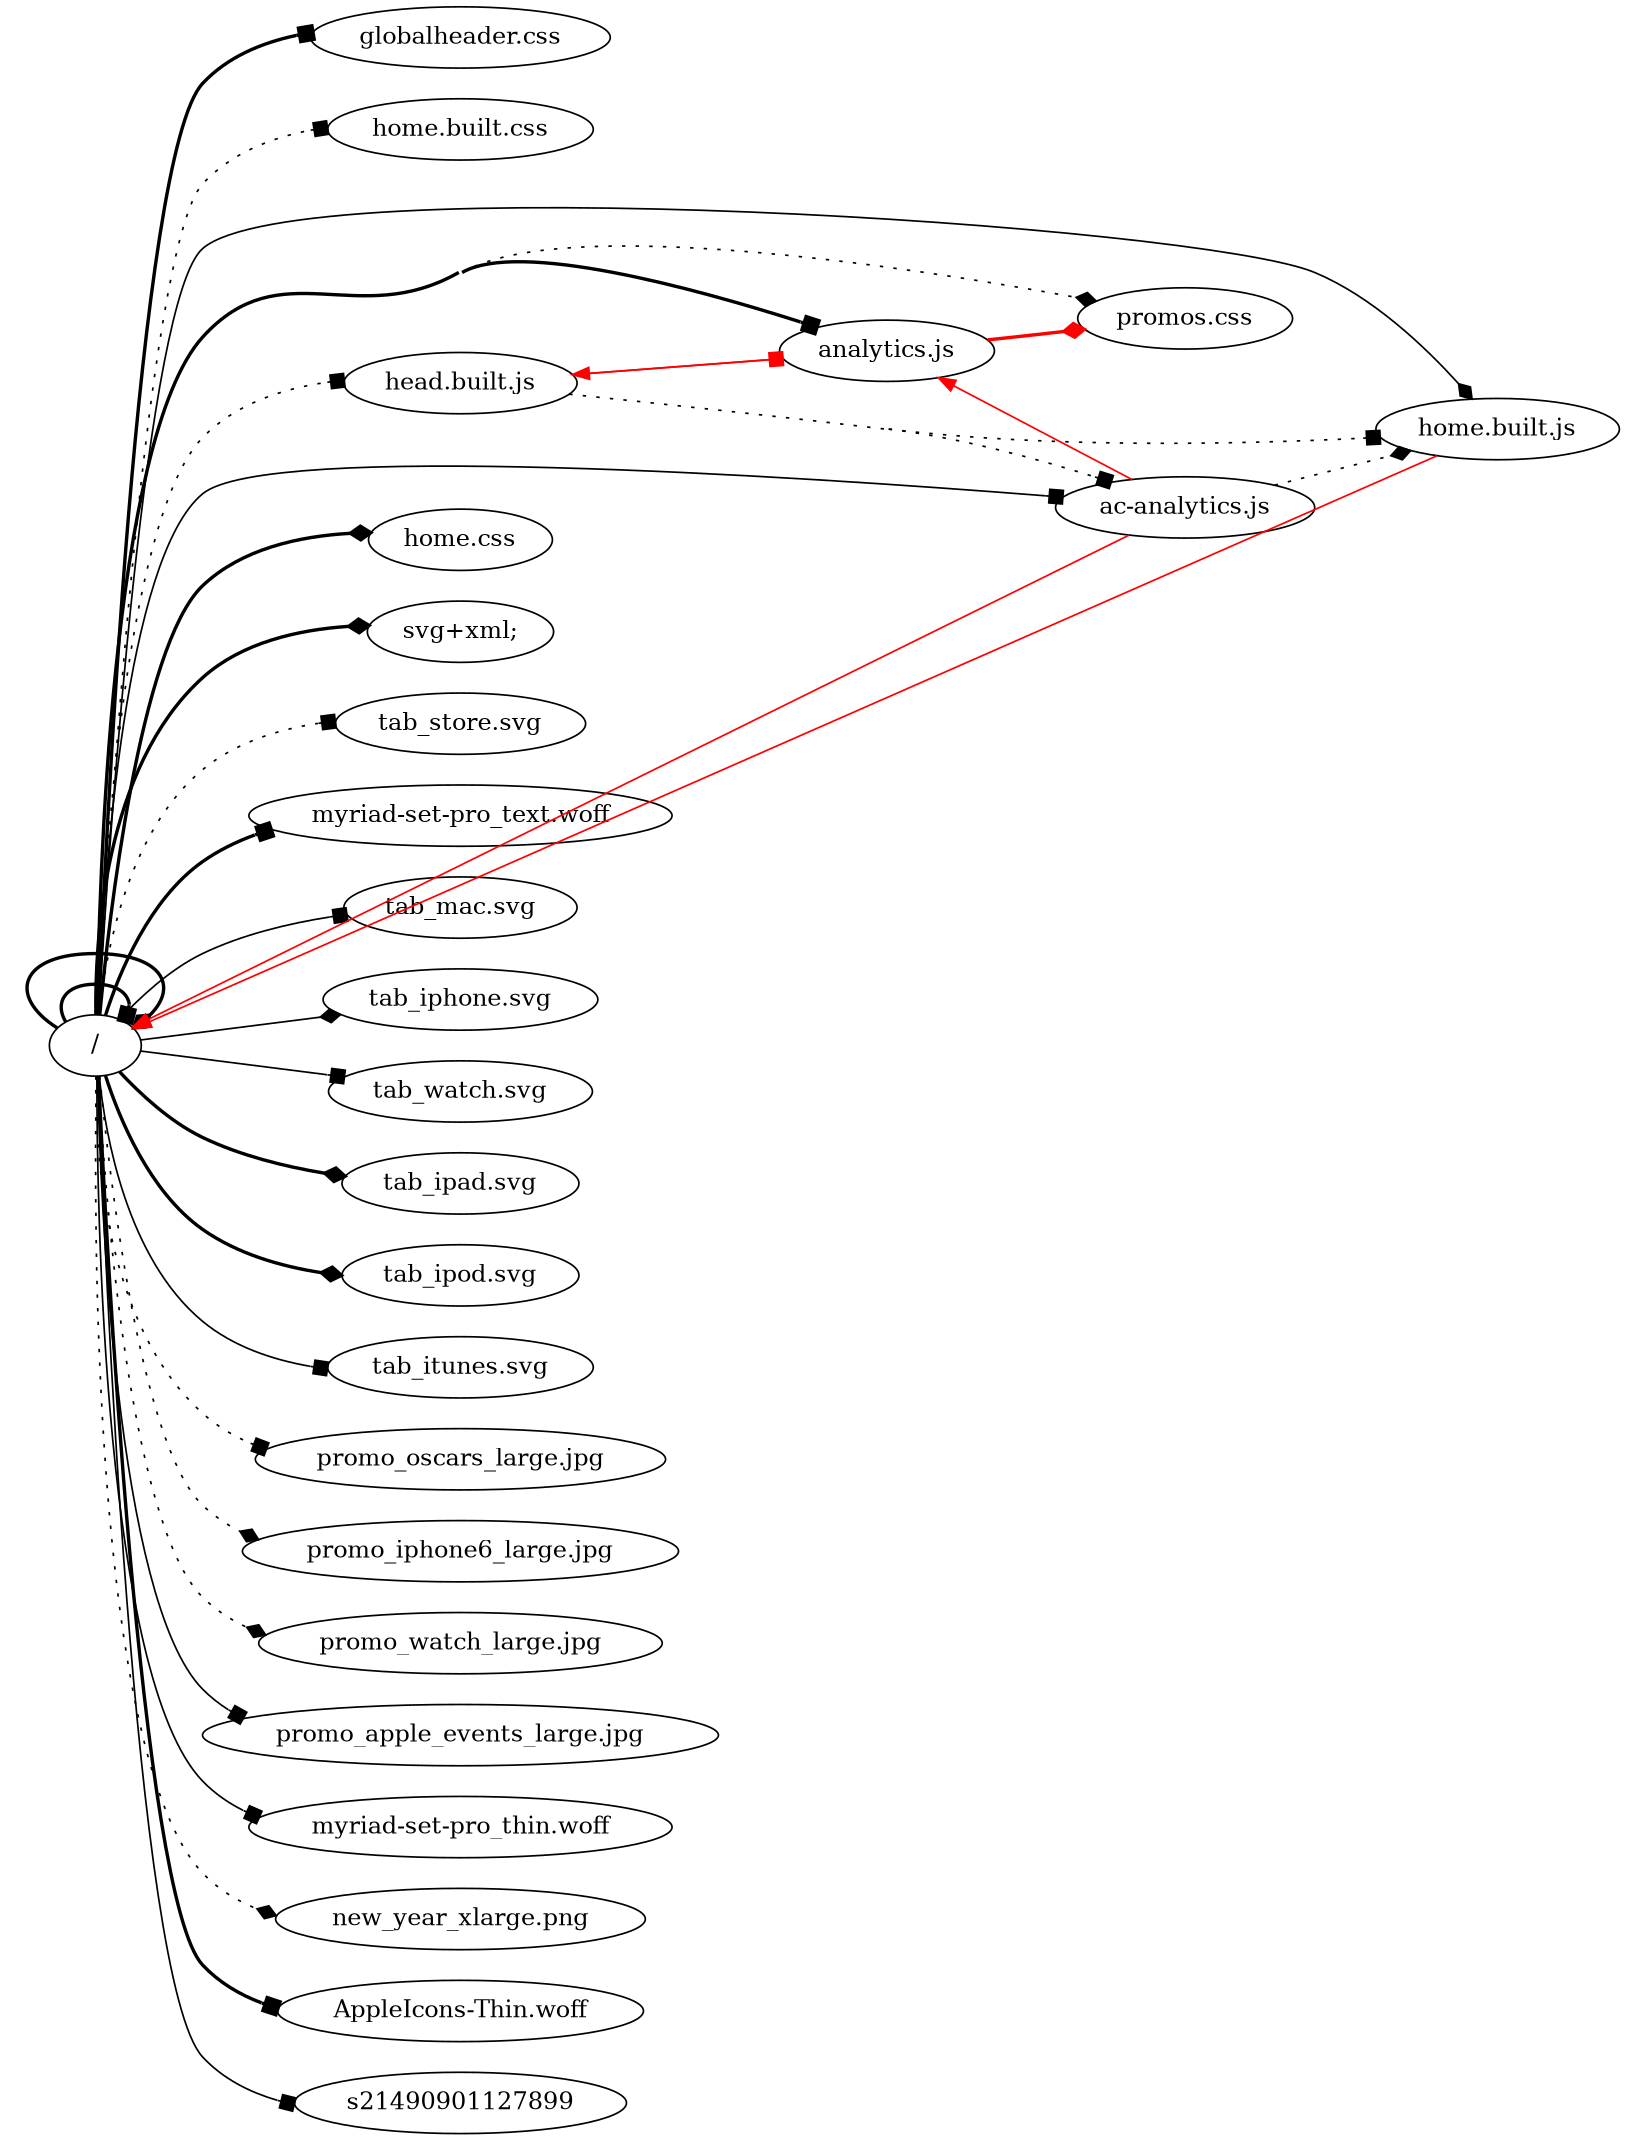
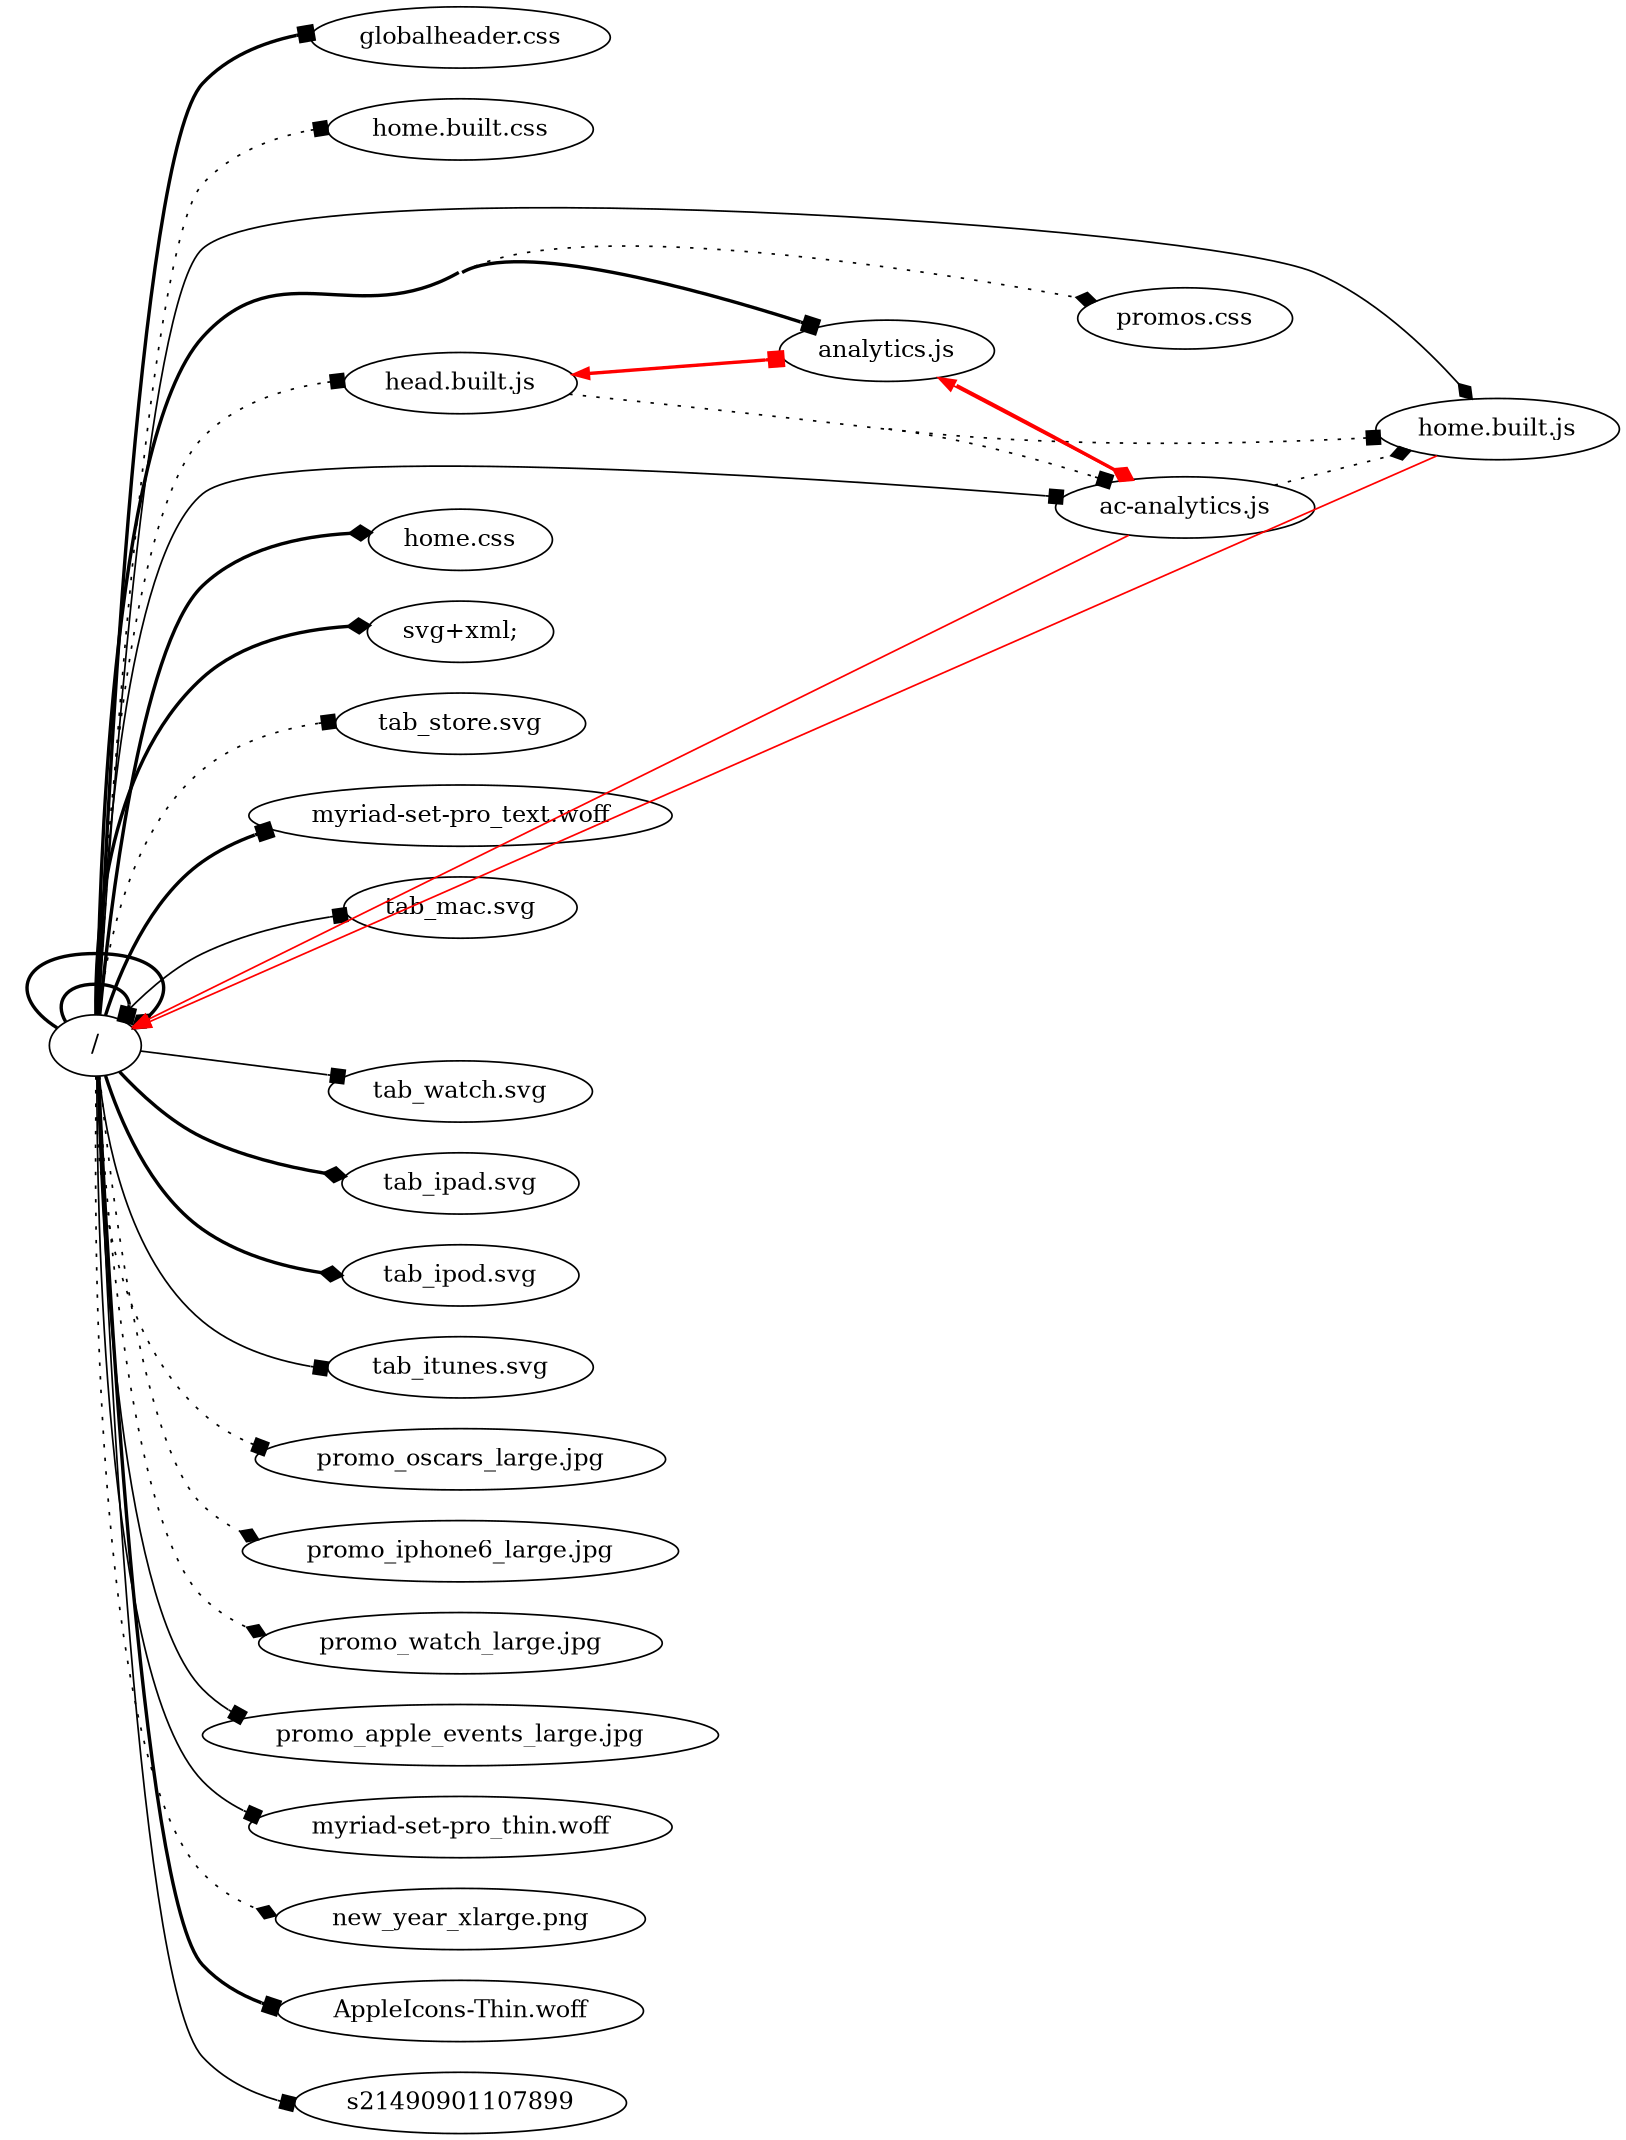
(1026, 336) -> (1035, 427)
(677, 367) -> (677, 367)
(460, 1000) -> none
(460, 2103) -> (460, 2103)
